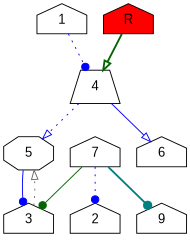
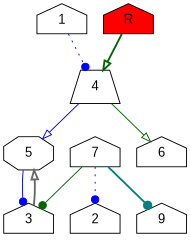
(64, 118) -> (64, 118)
(128, 119) -> (128, 119)
(35, 192) -> (35, 192)
